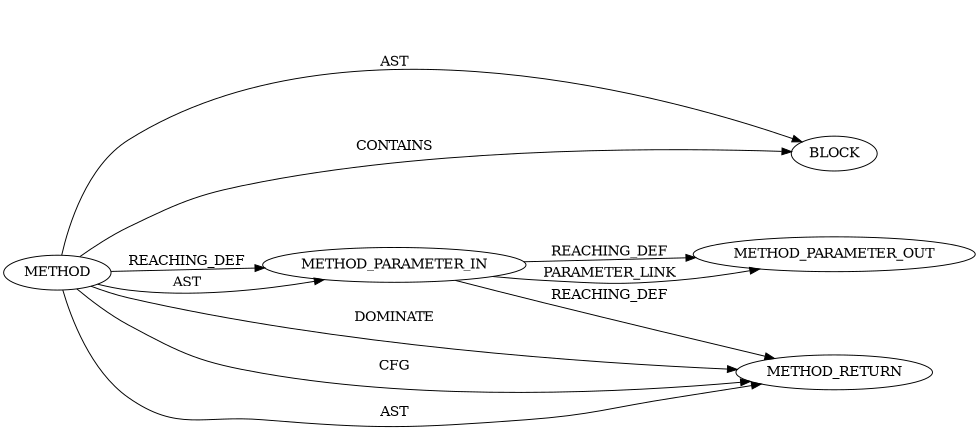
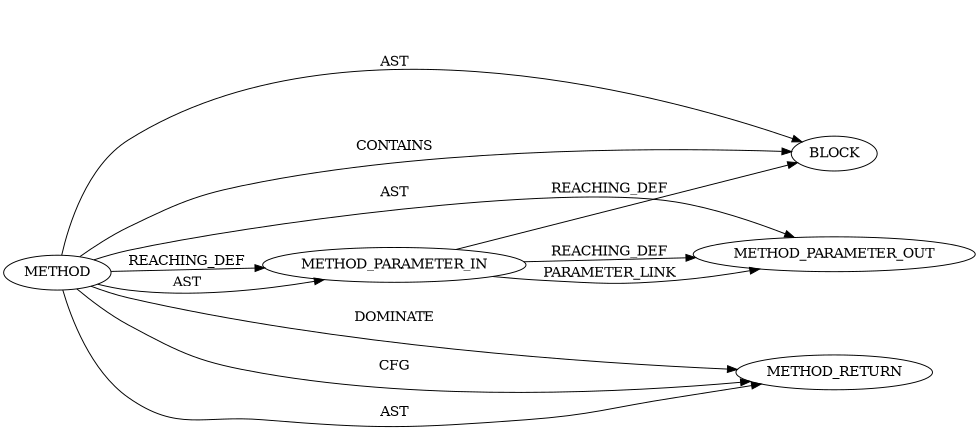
none -> (440, 206)
(610, 319) -> (622, 207)
